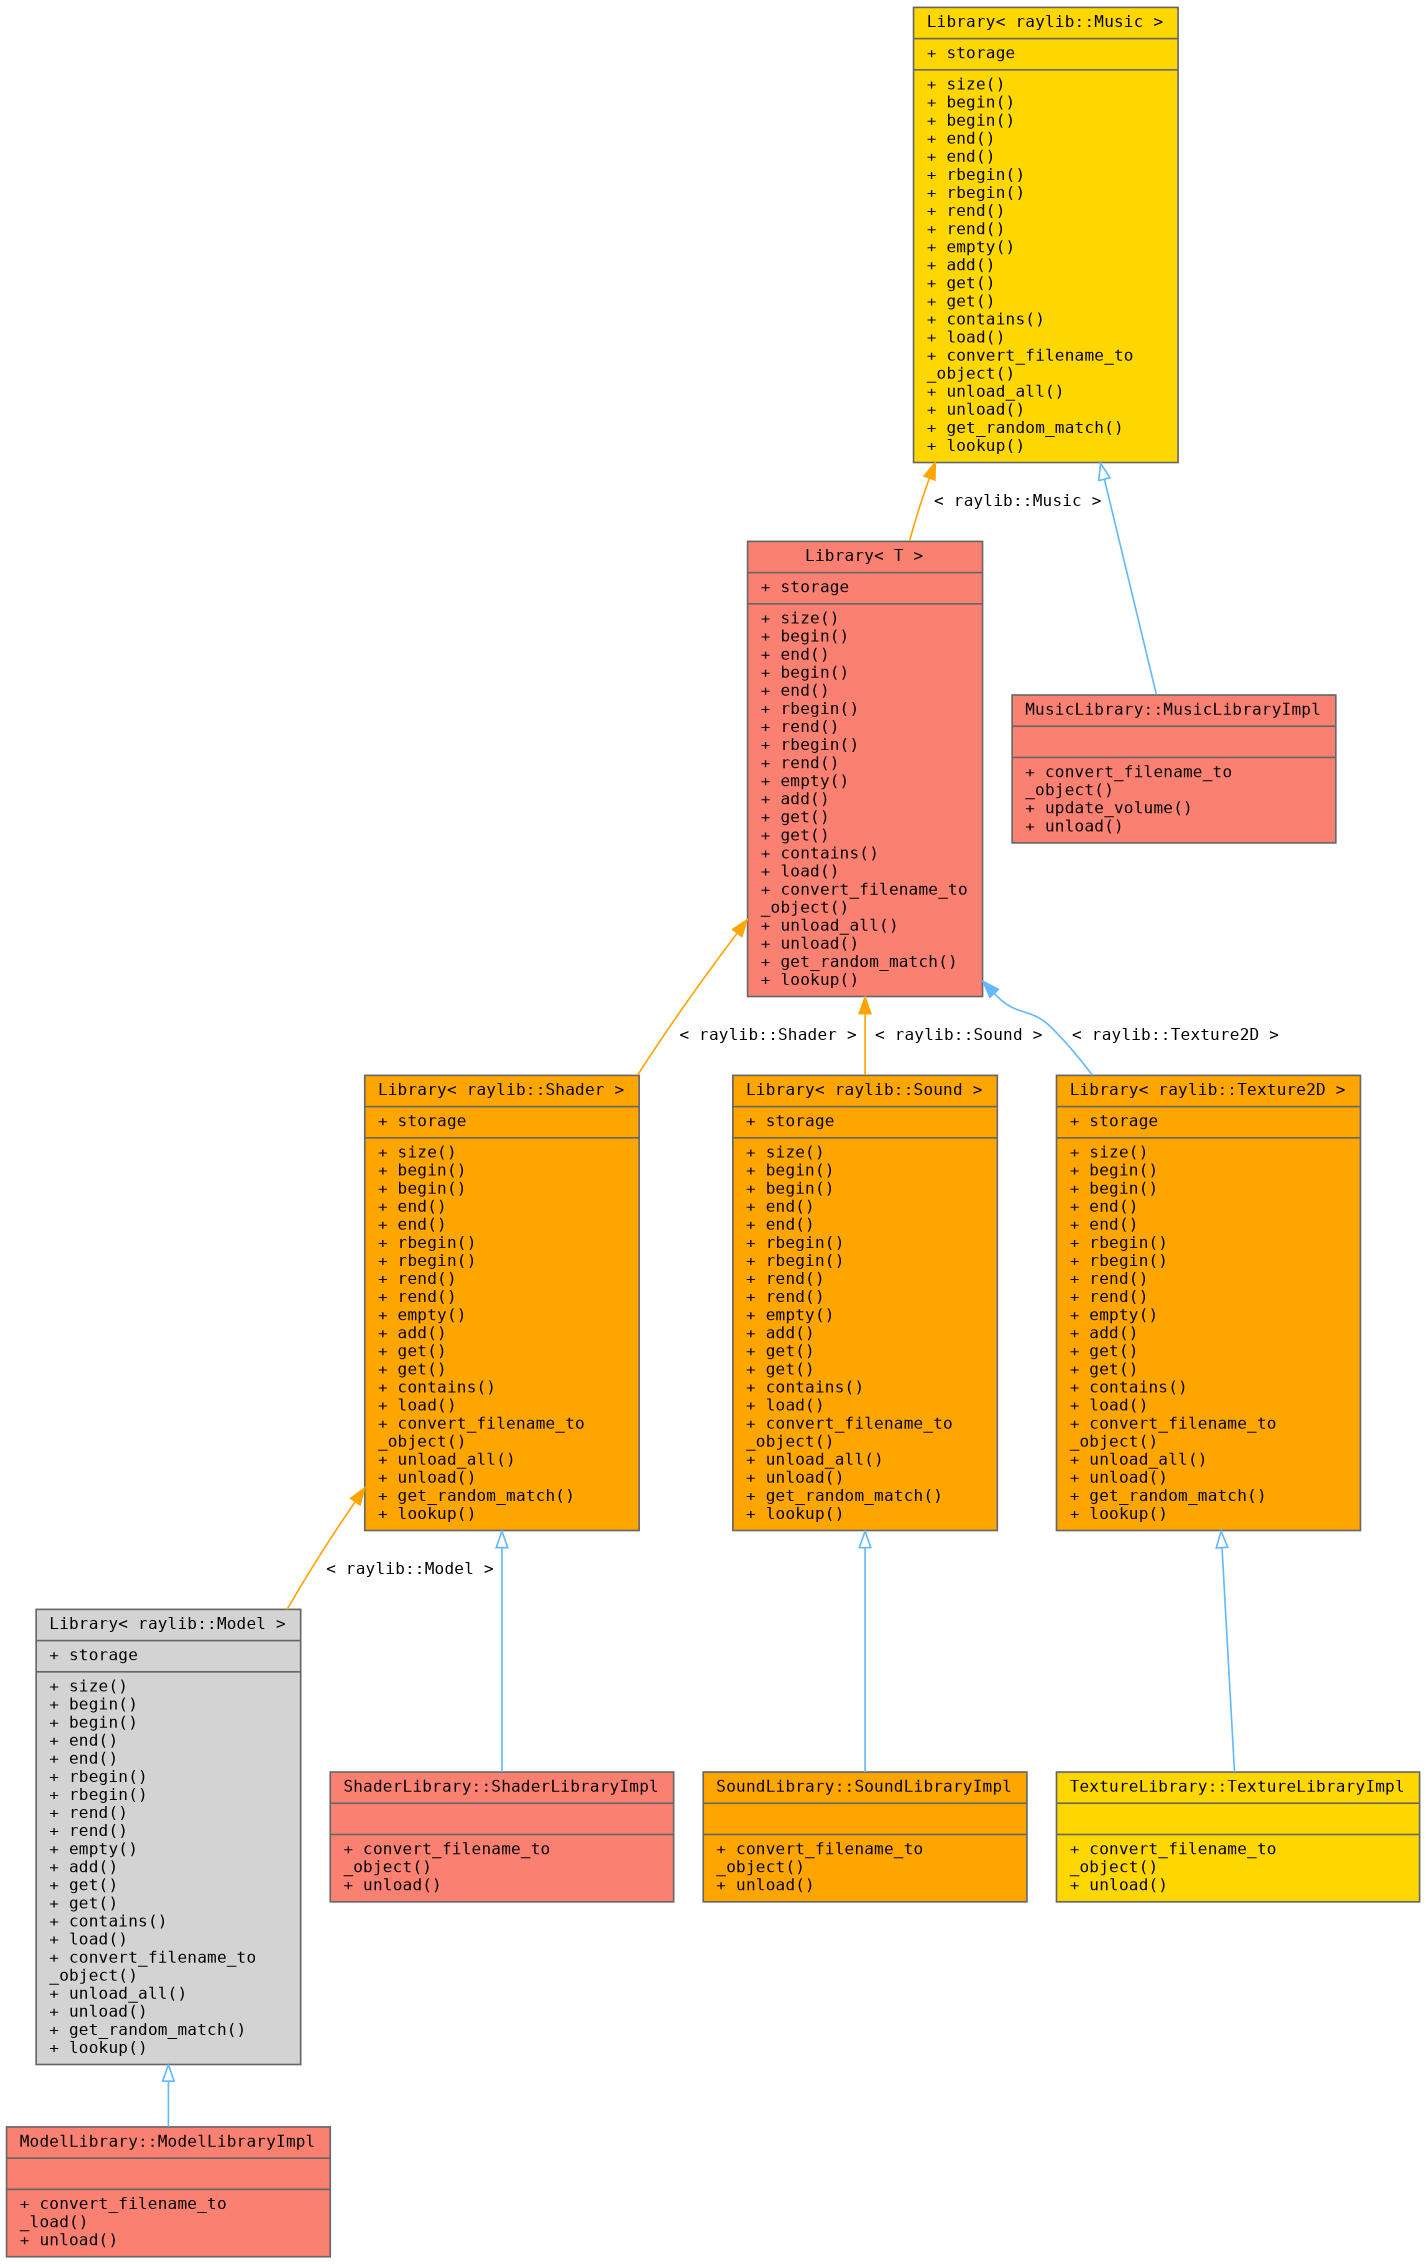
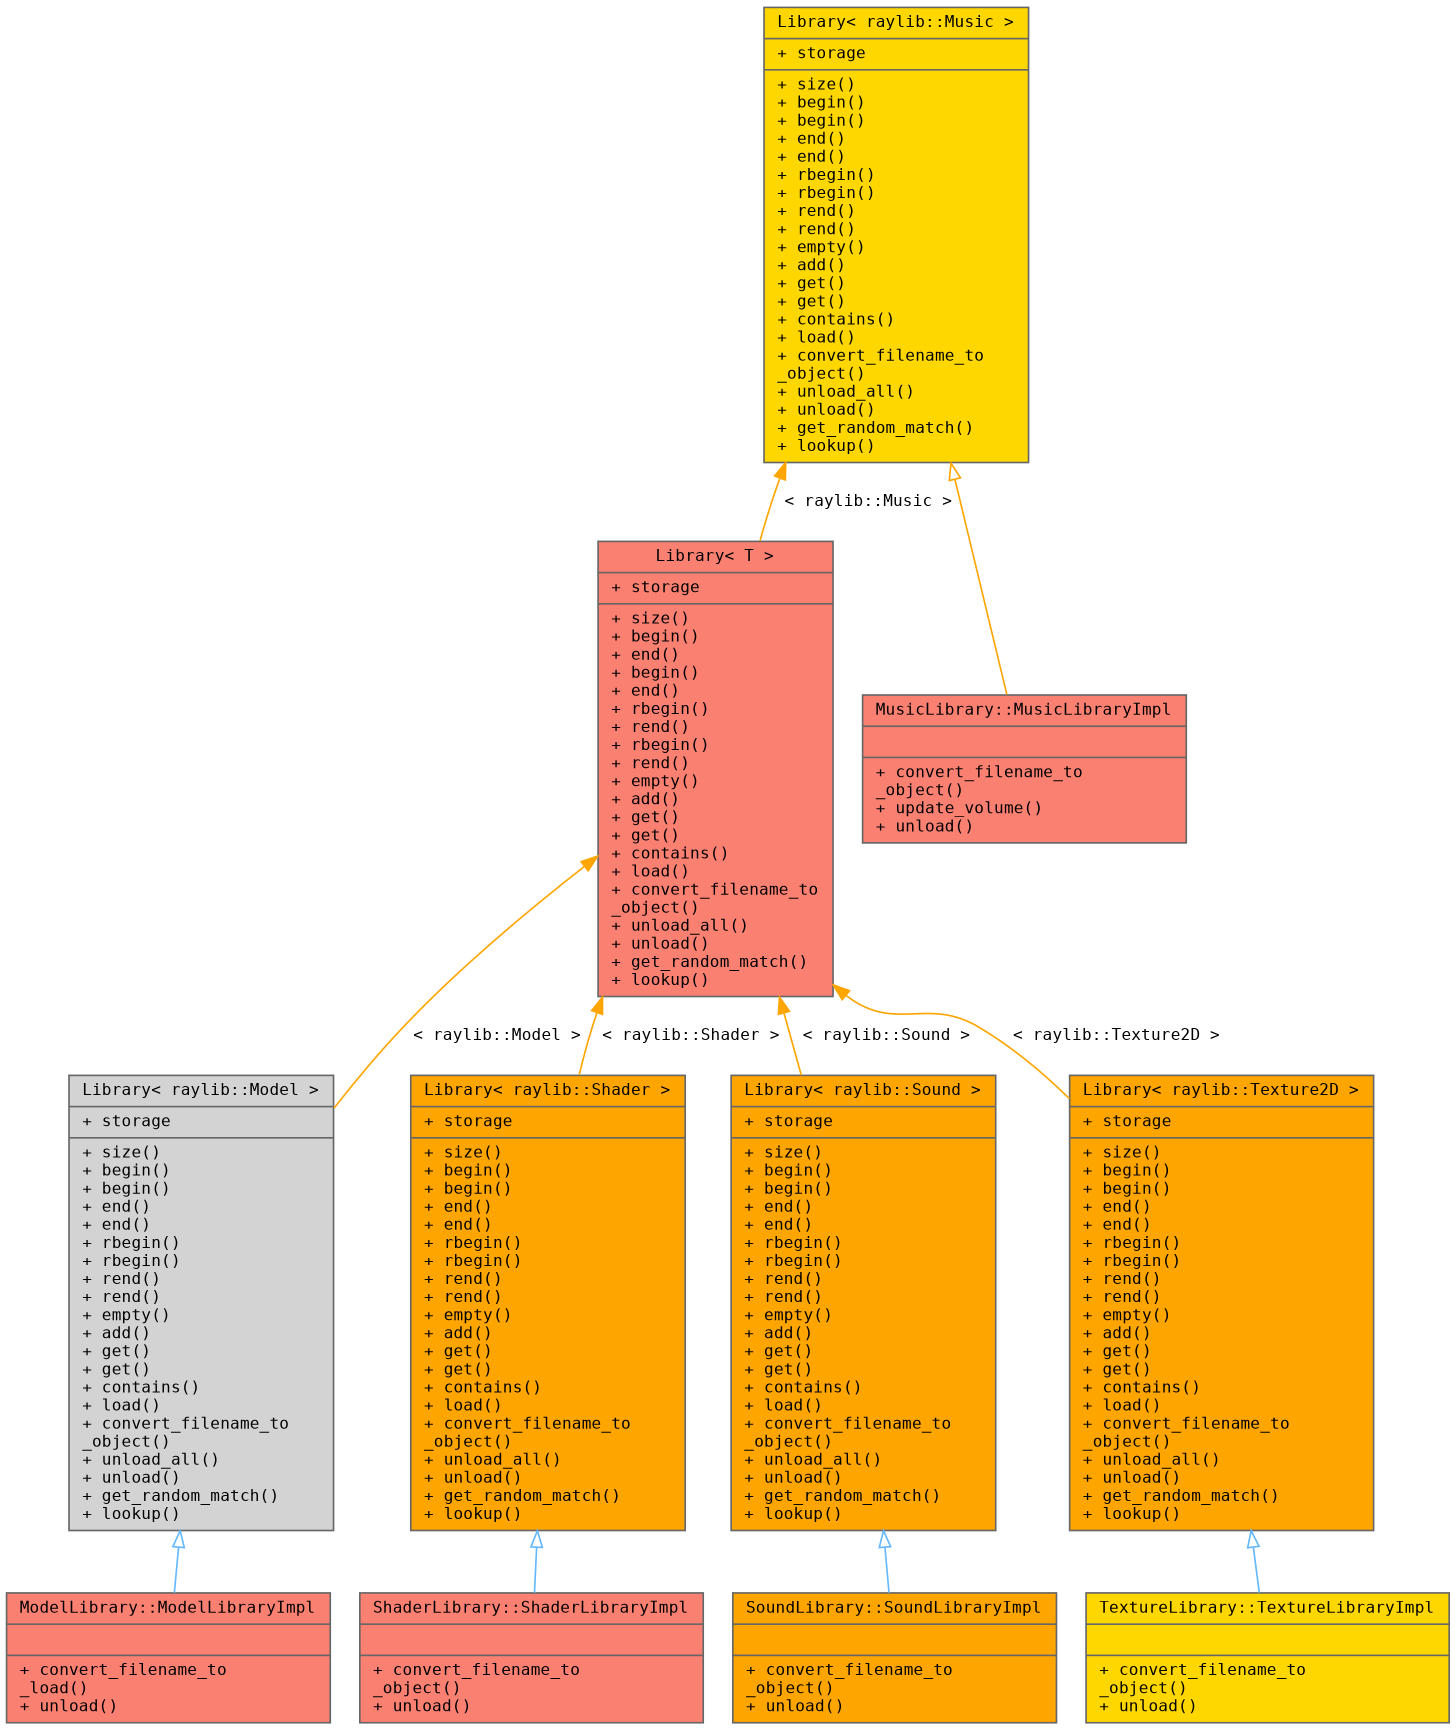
(1130, 587) -> (981, 587)
(1050, 1026) -> (968, 1022)
(320, 1555) -> (452, 979)
